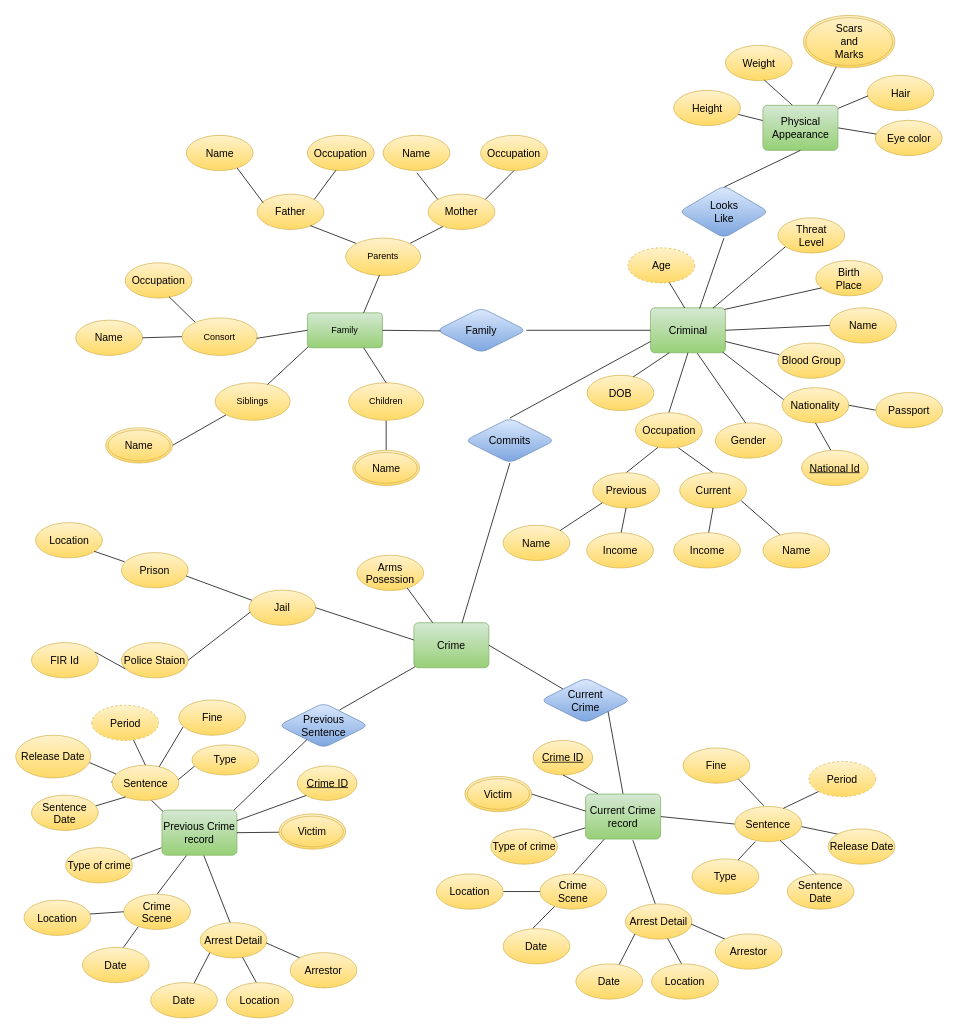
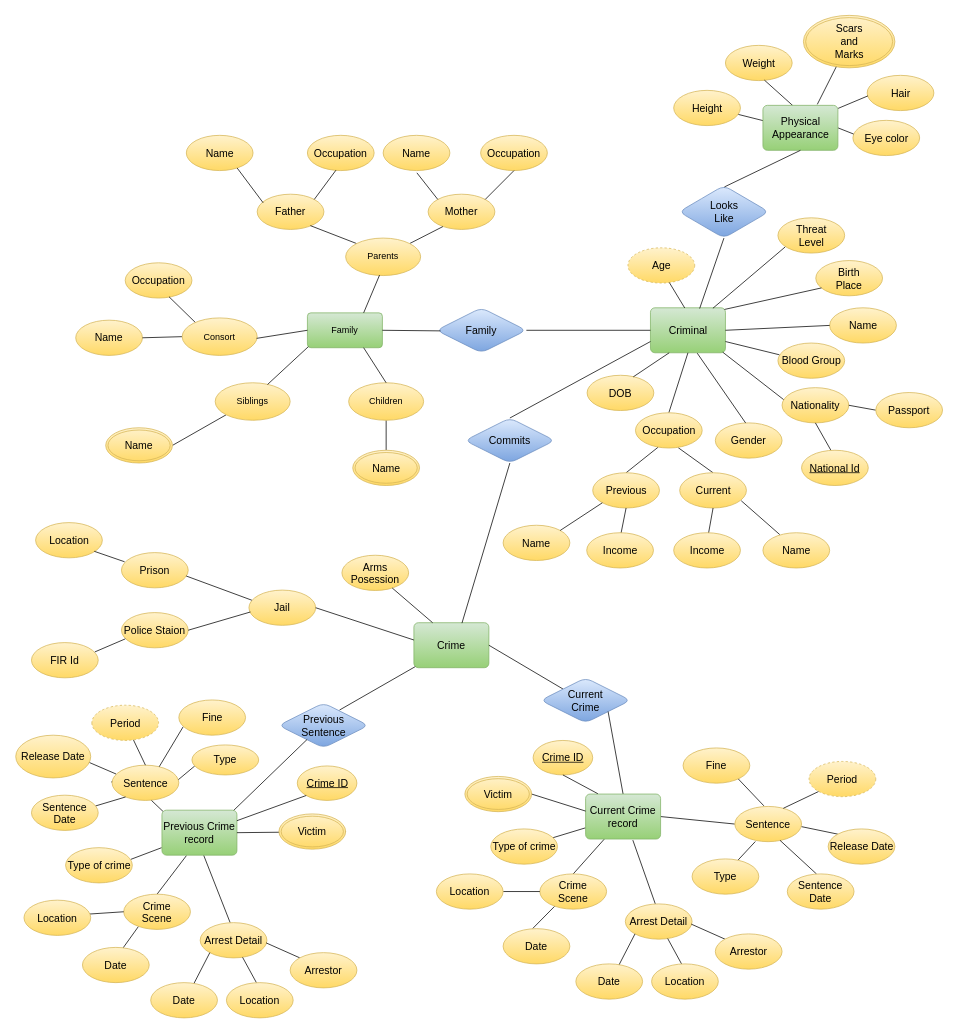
(909, 138) -> (886, 138)
(390, 573) -> (375, 573)
(155, 660) -> (155, 630)
